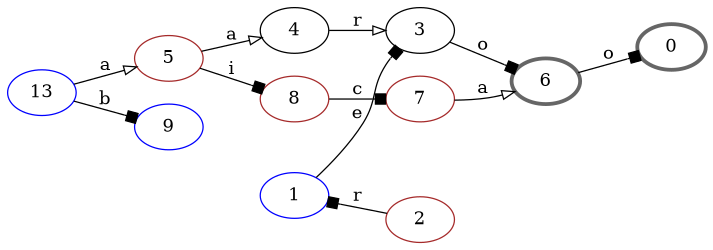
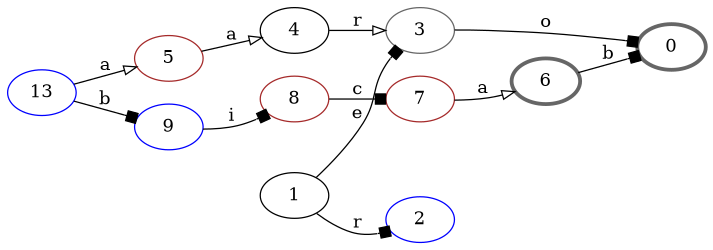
(420, 30) -> (420, 30)
(477, 53) -> (540, 33)
(609, 54) -> (609, 54)
(225, 77) -> (230, 127)
(295, 195) -> (295, 195)
(364, 209) -> (345, 230)
(420, 220) -> (420, 220)
